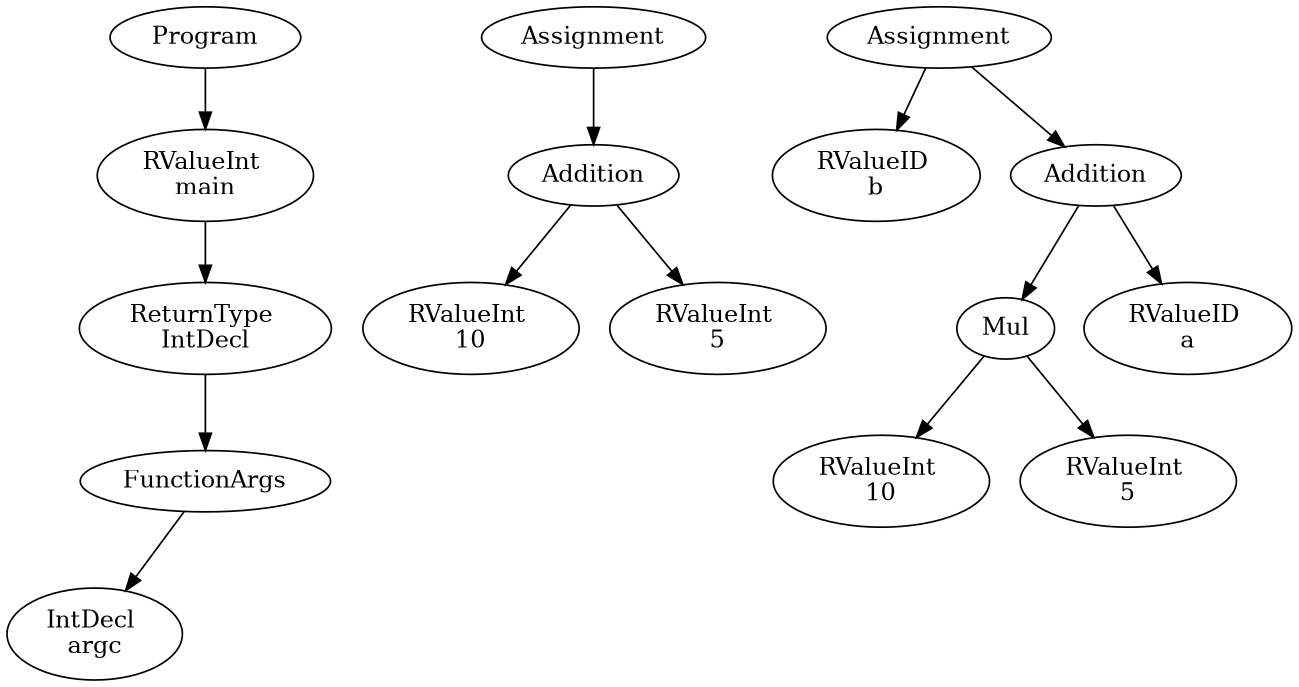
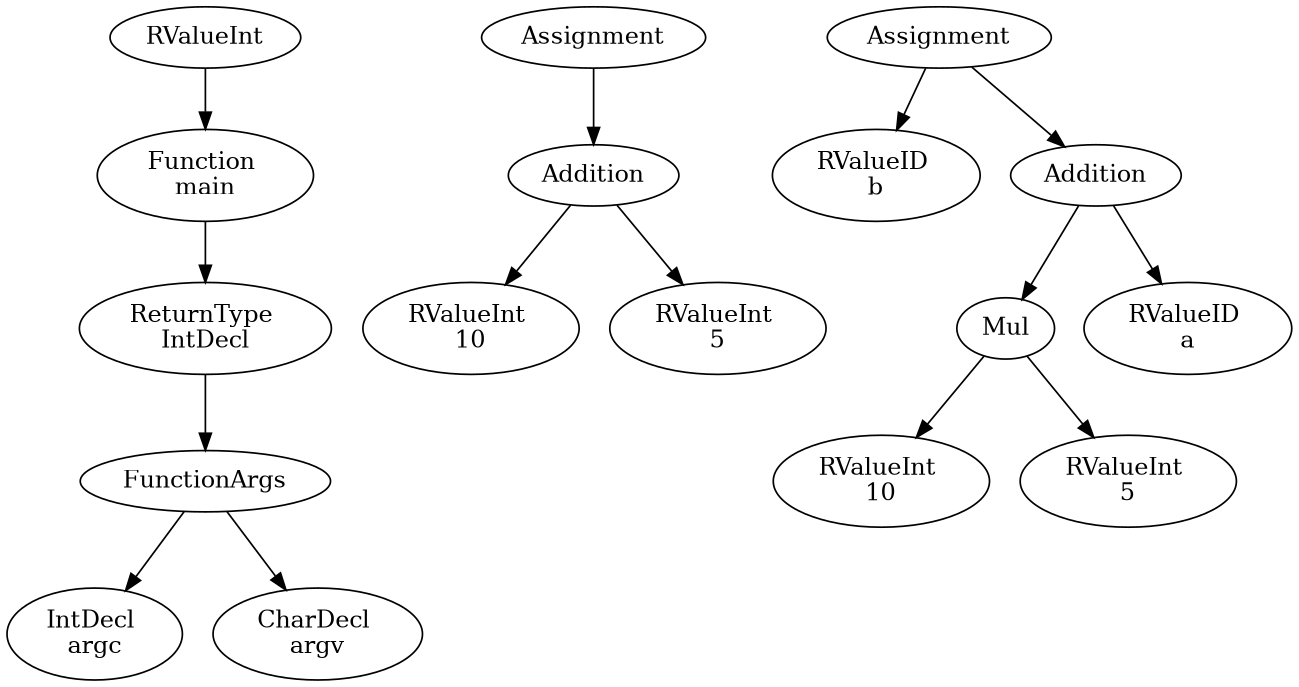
(205, 37) -> (205, 37)
(205, 175) -> (205, 175)
none -> (318, 634)
